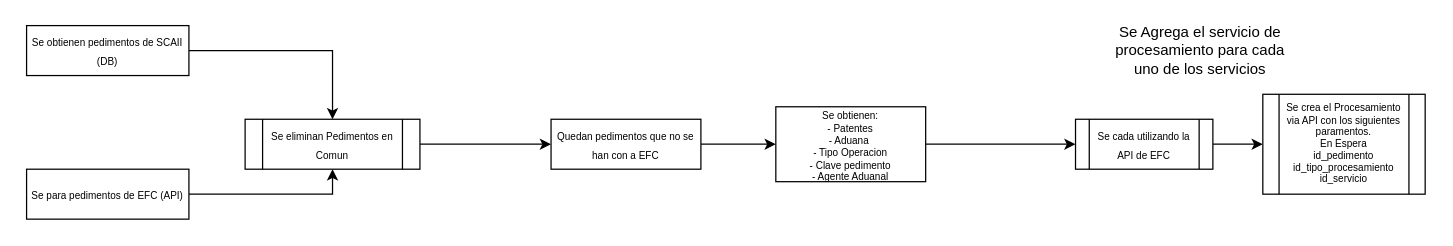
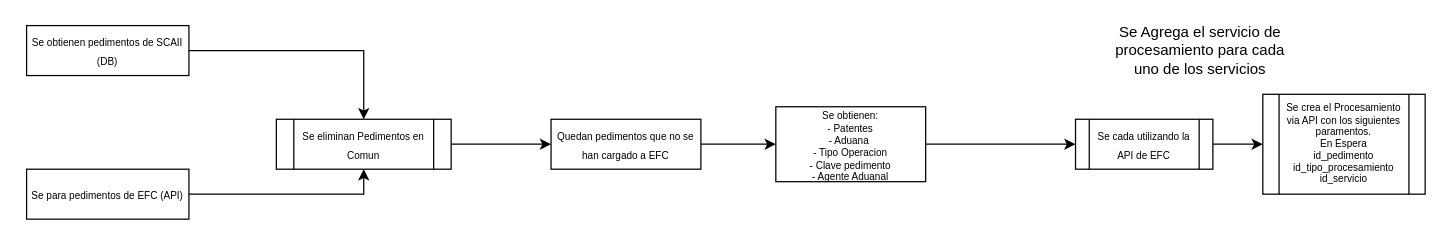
(332, 144) -> (363, 144)
(626, 144) -> (626, 144)
